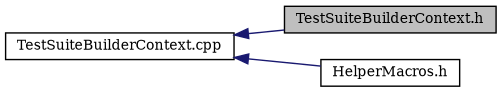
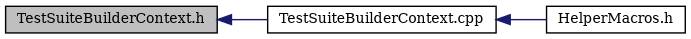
(266, 32) -> (250, 20)
